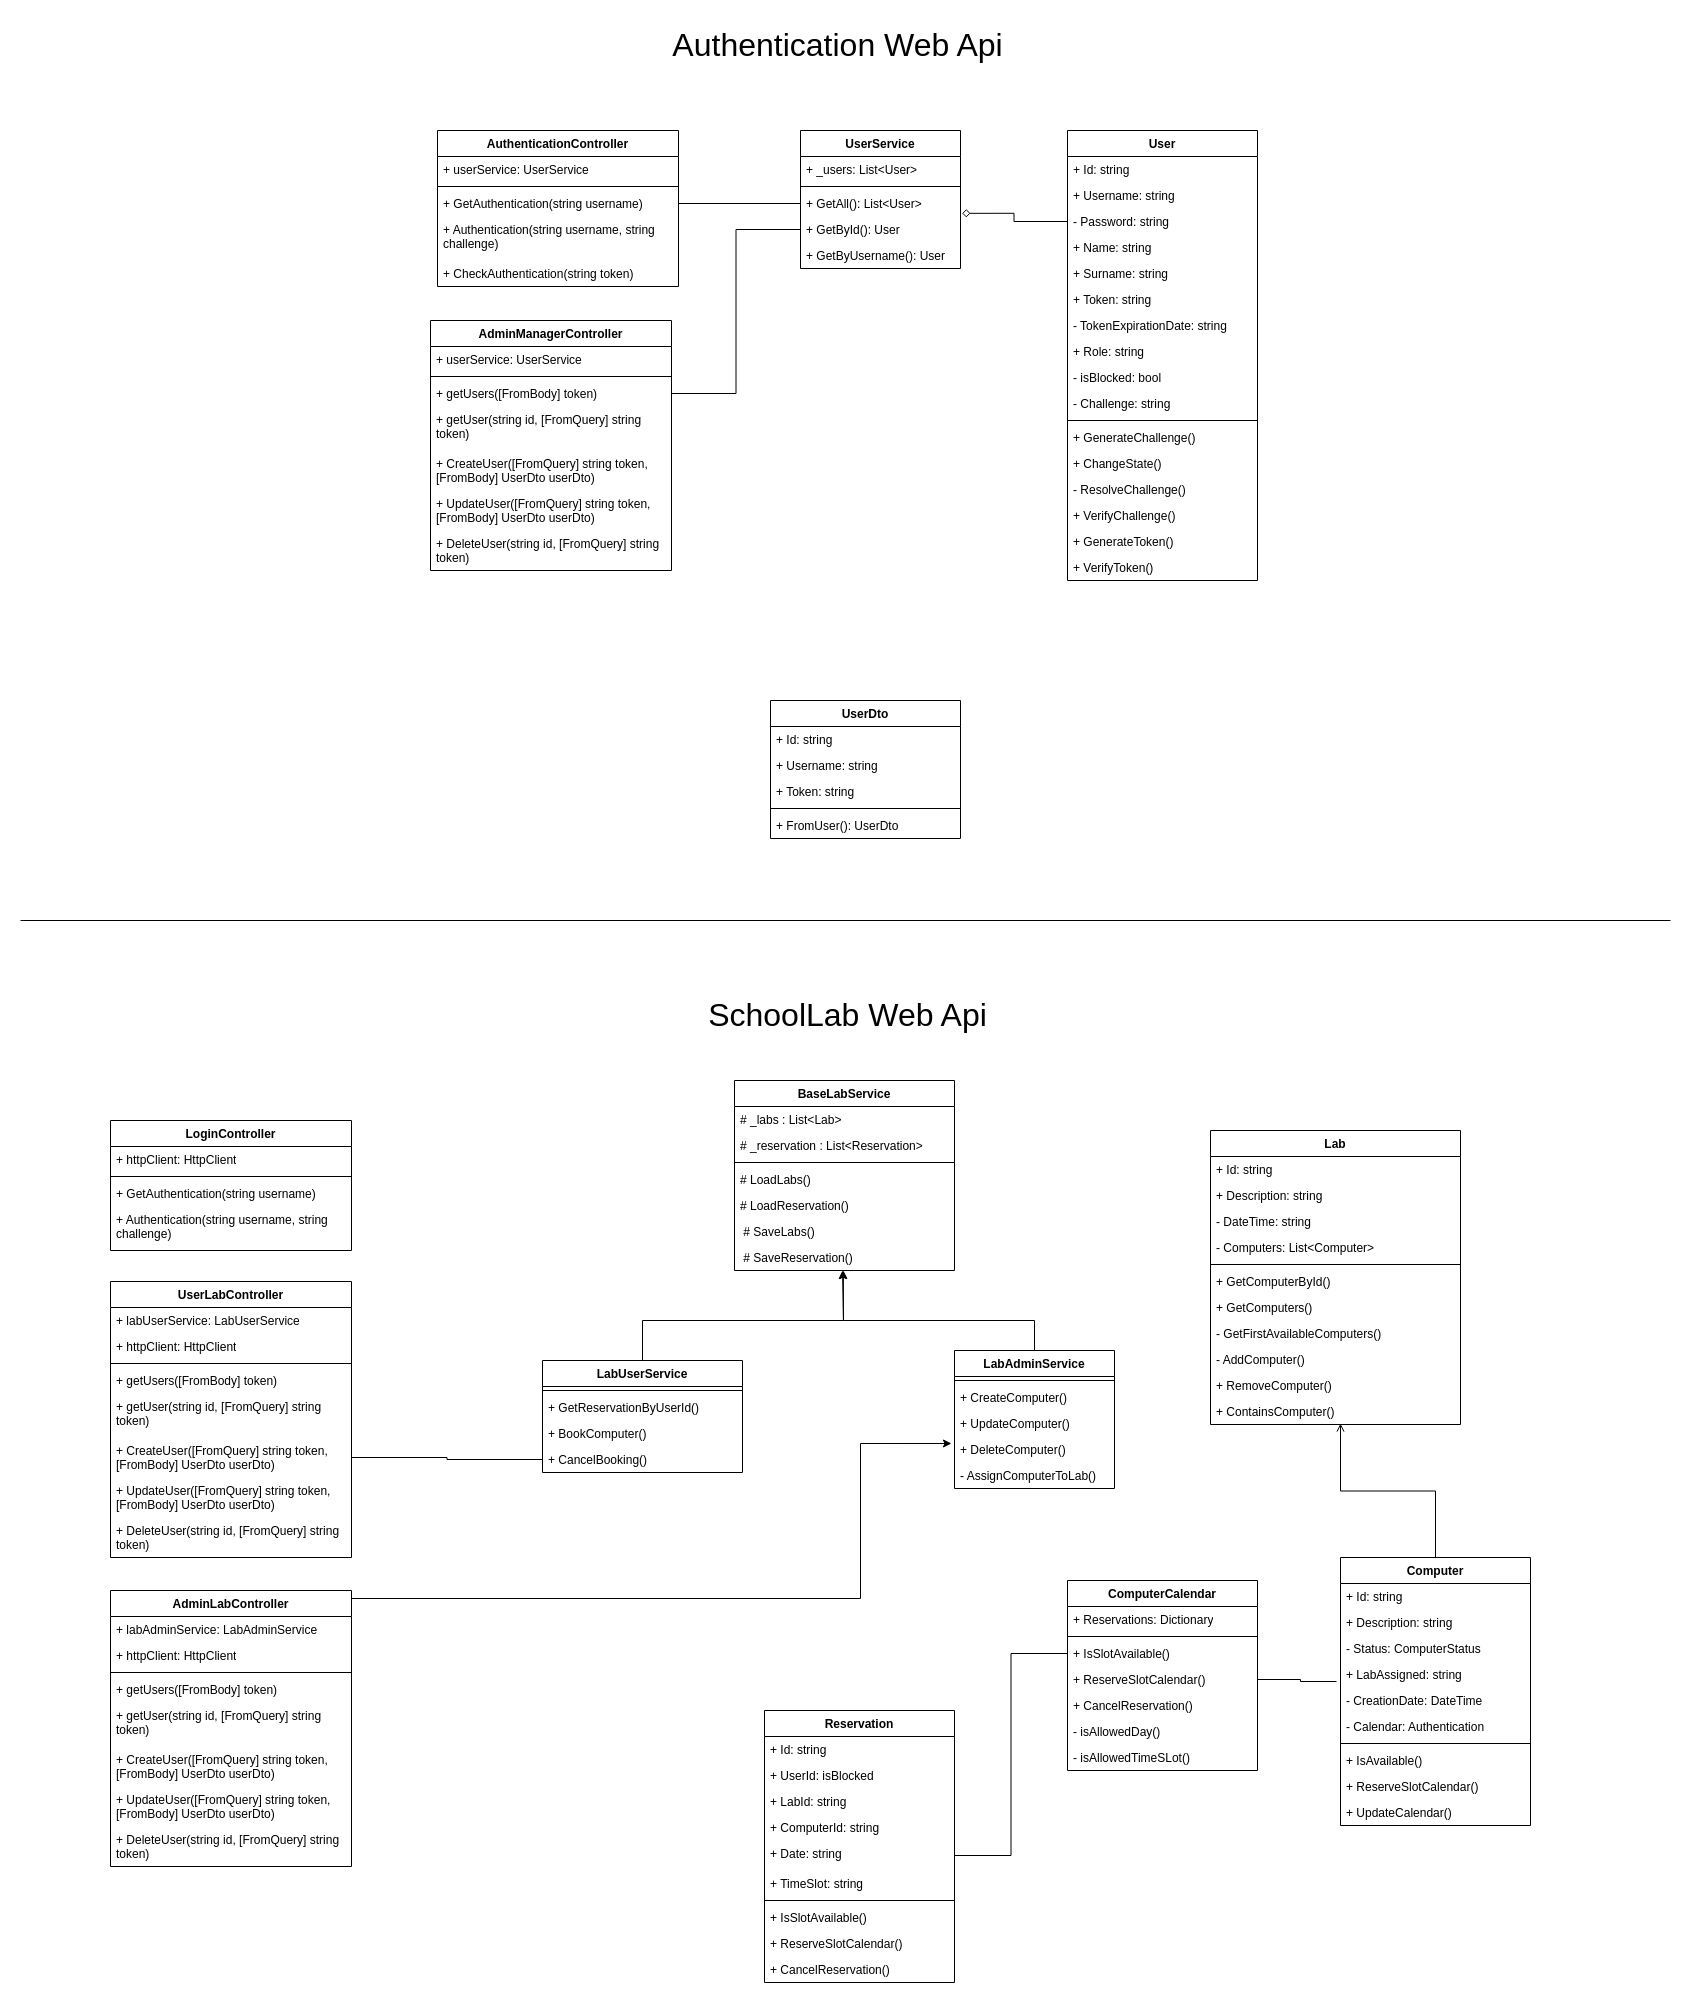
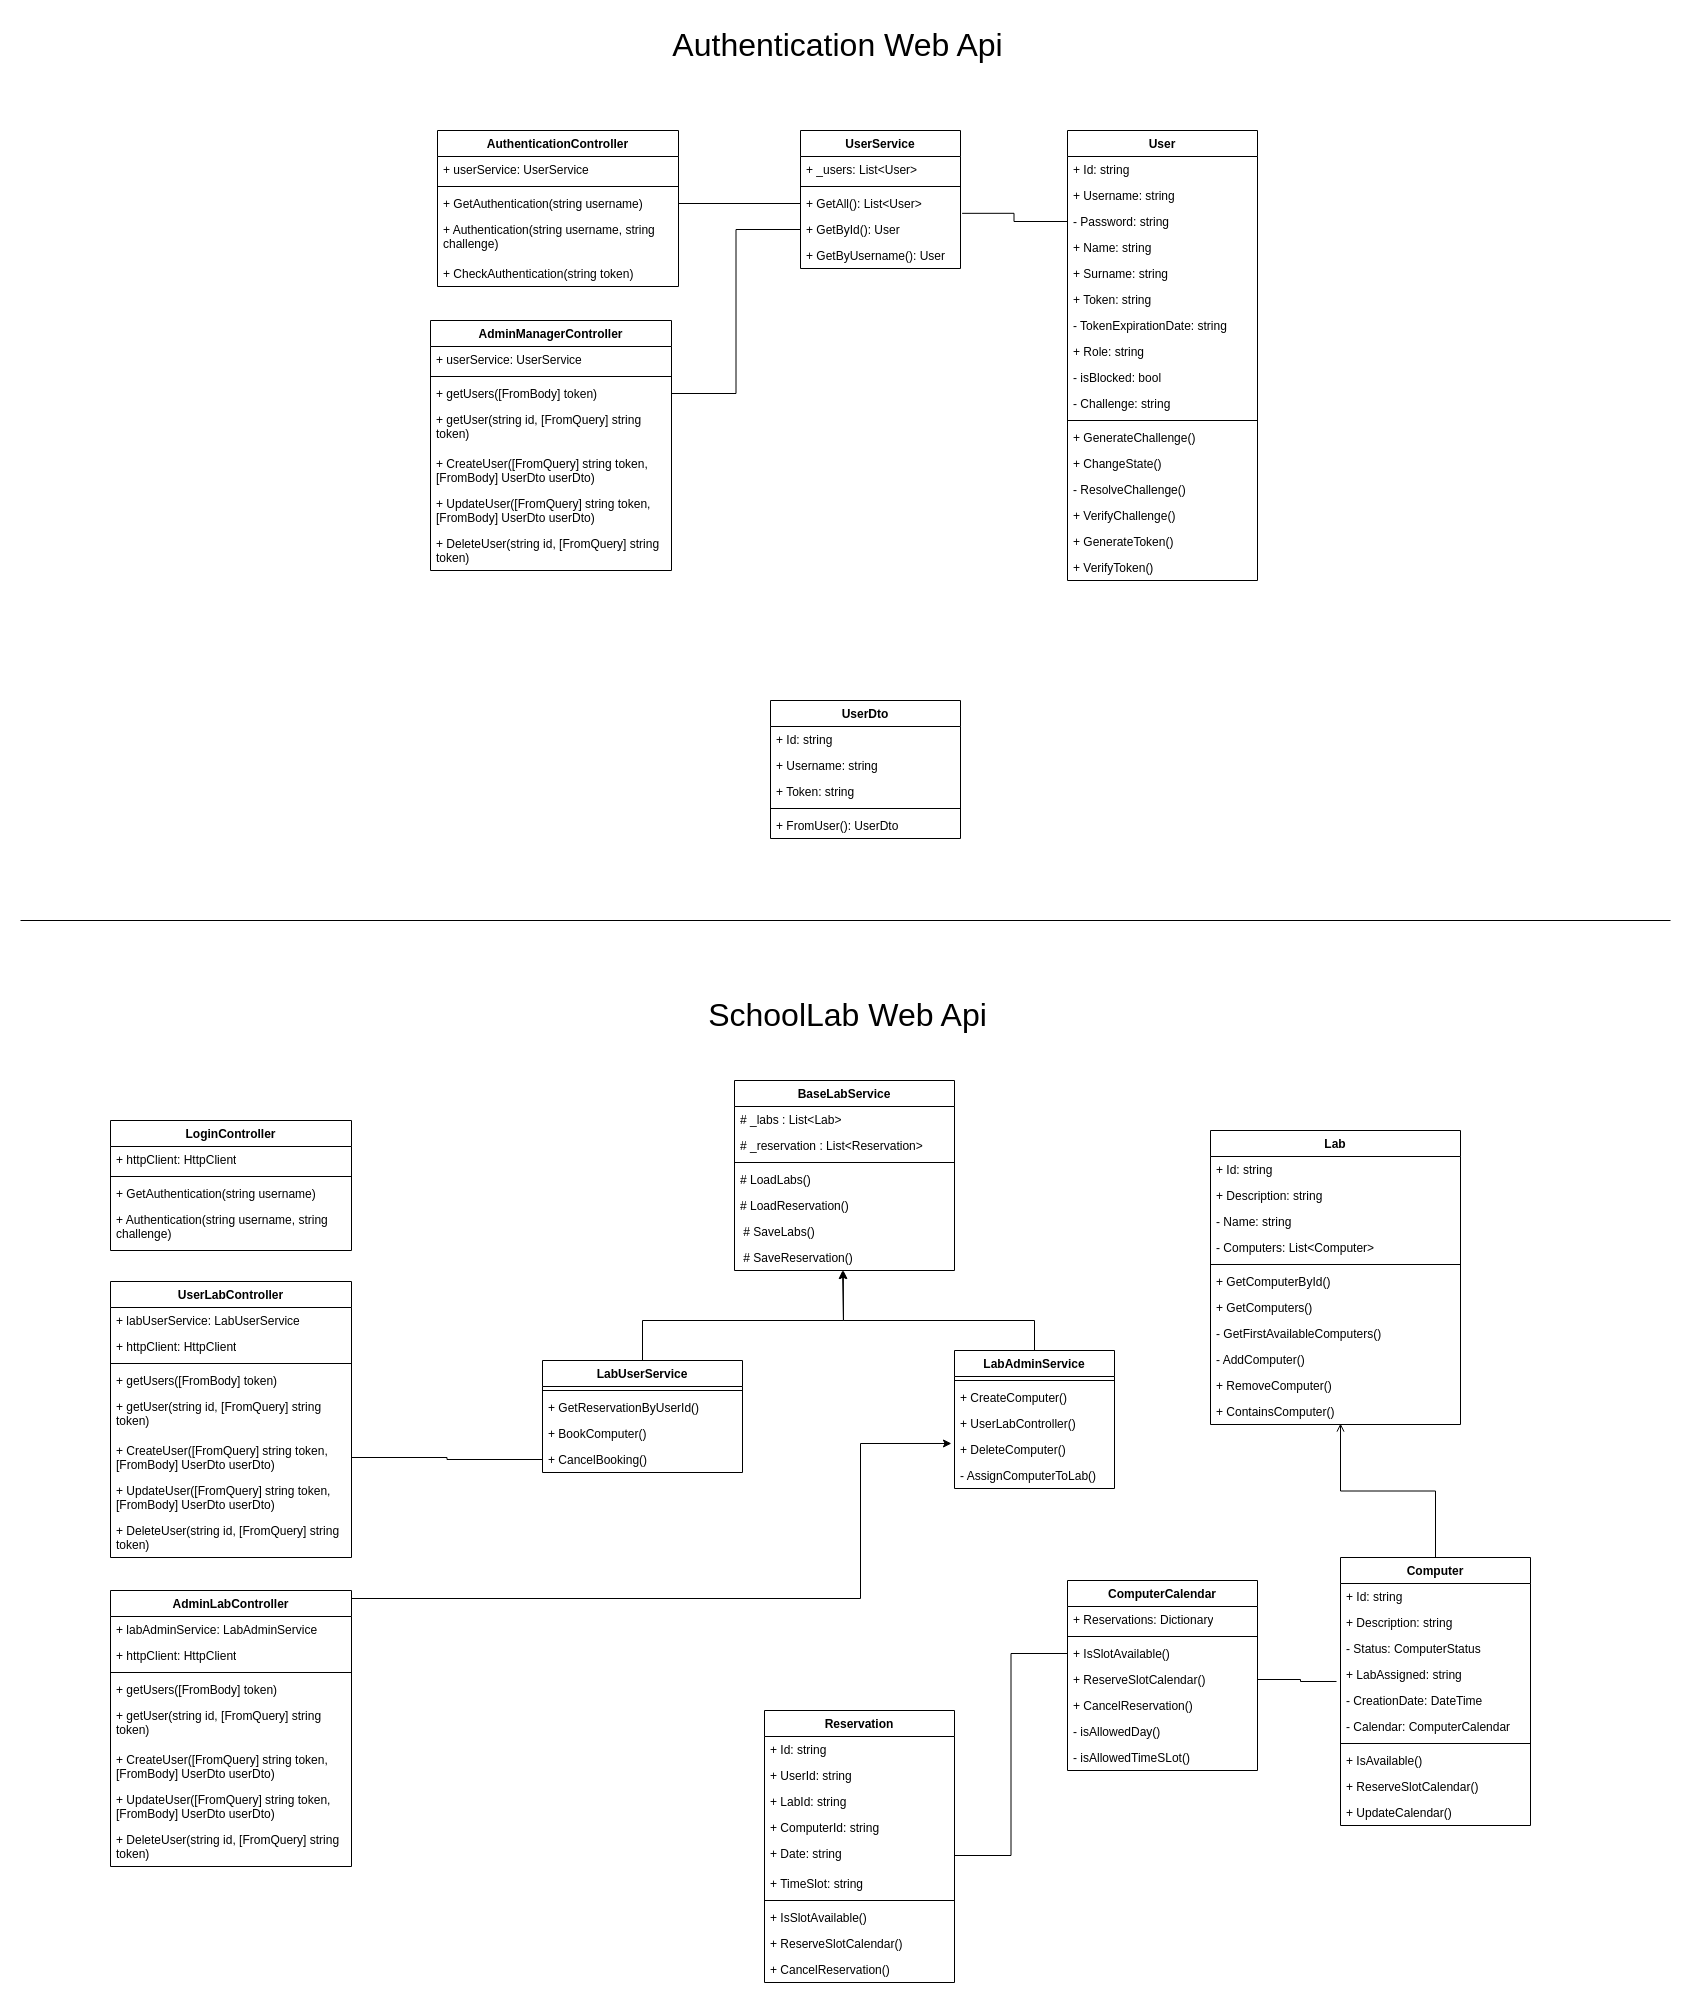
(970, 213) -> (966, 213)
(1269, 1223) -> (1257, 1223)
(1019, 1425) -> (1026, 1425)
(1425, 1728) -> (1433, 1728)
(827, 1777) -> (818, 1777)
